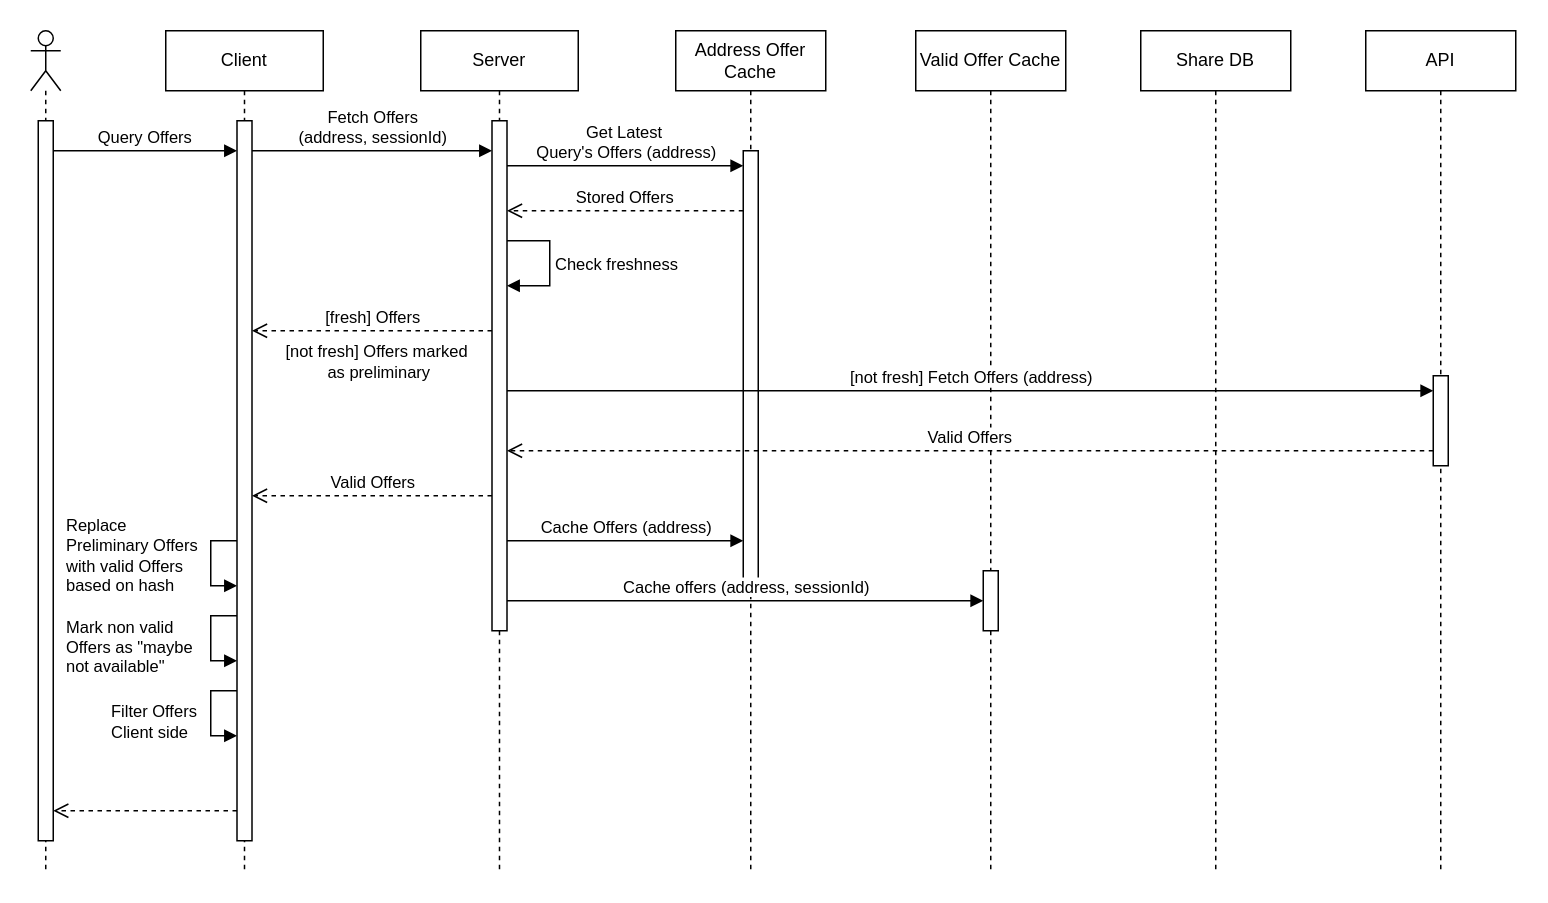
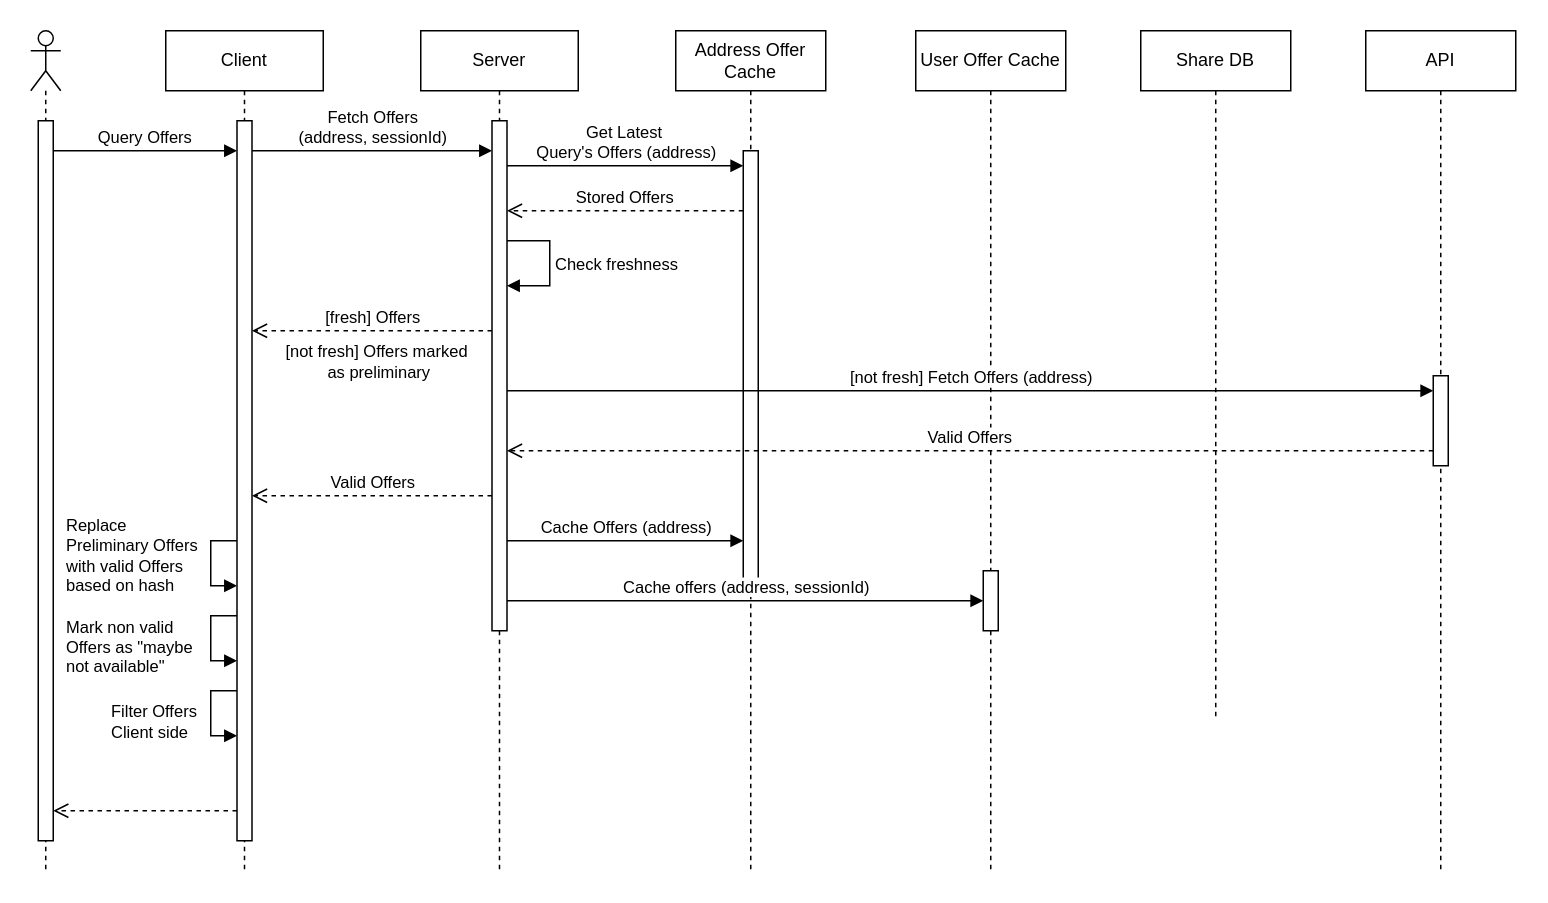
(991, 61) -> (991, 61)
(1216, 451) -> (1216, 376)
